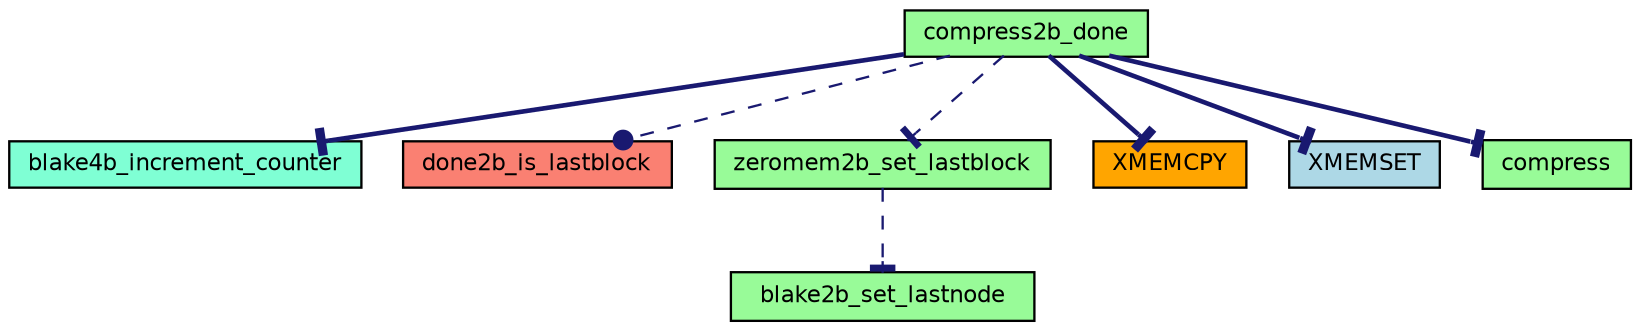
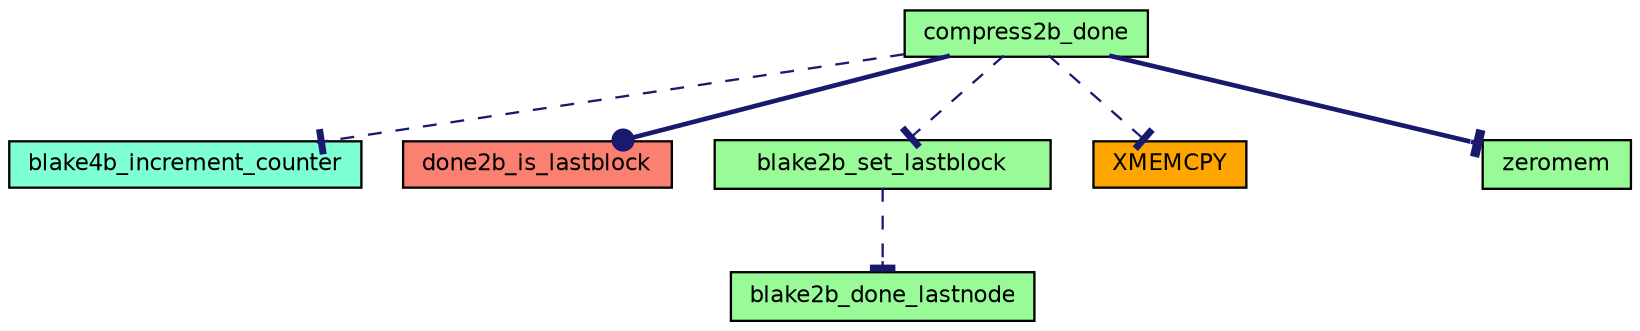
(1094, 95) -> (1094, 95)
(616, 97) -> (616, 97)
(791, 97) -> (791, 97)
(883, 164) -> (883, 164)
(1365, 164) -> none
(1557, 164) -> (1557, 164)
(883, 297) -> (883, 297)
